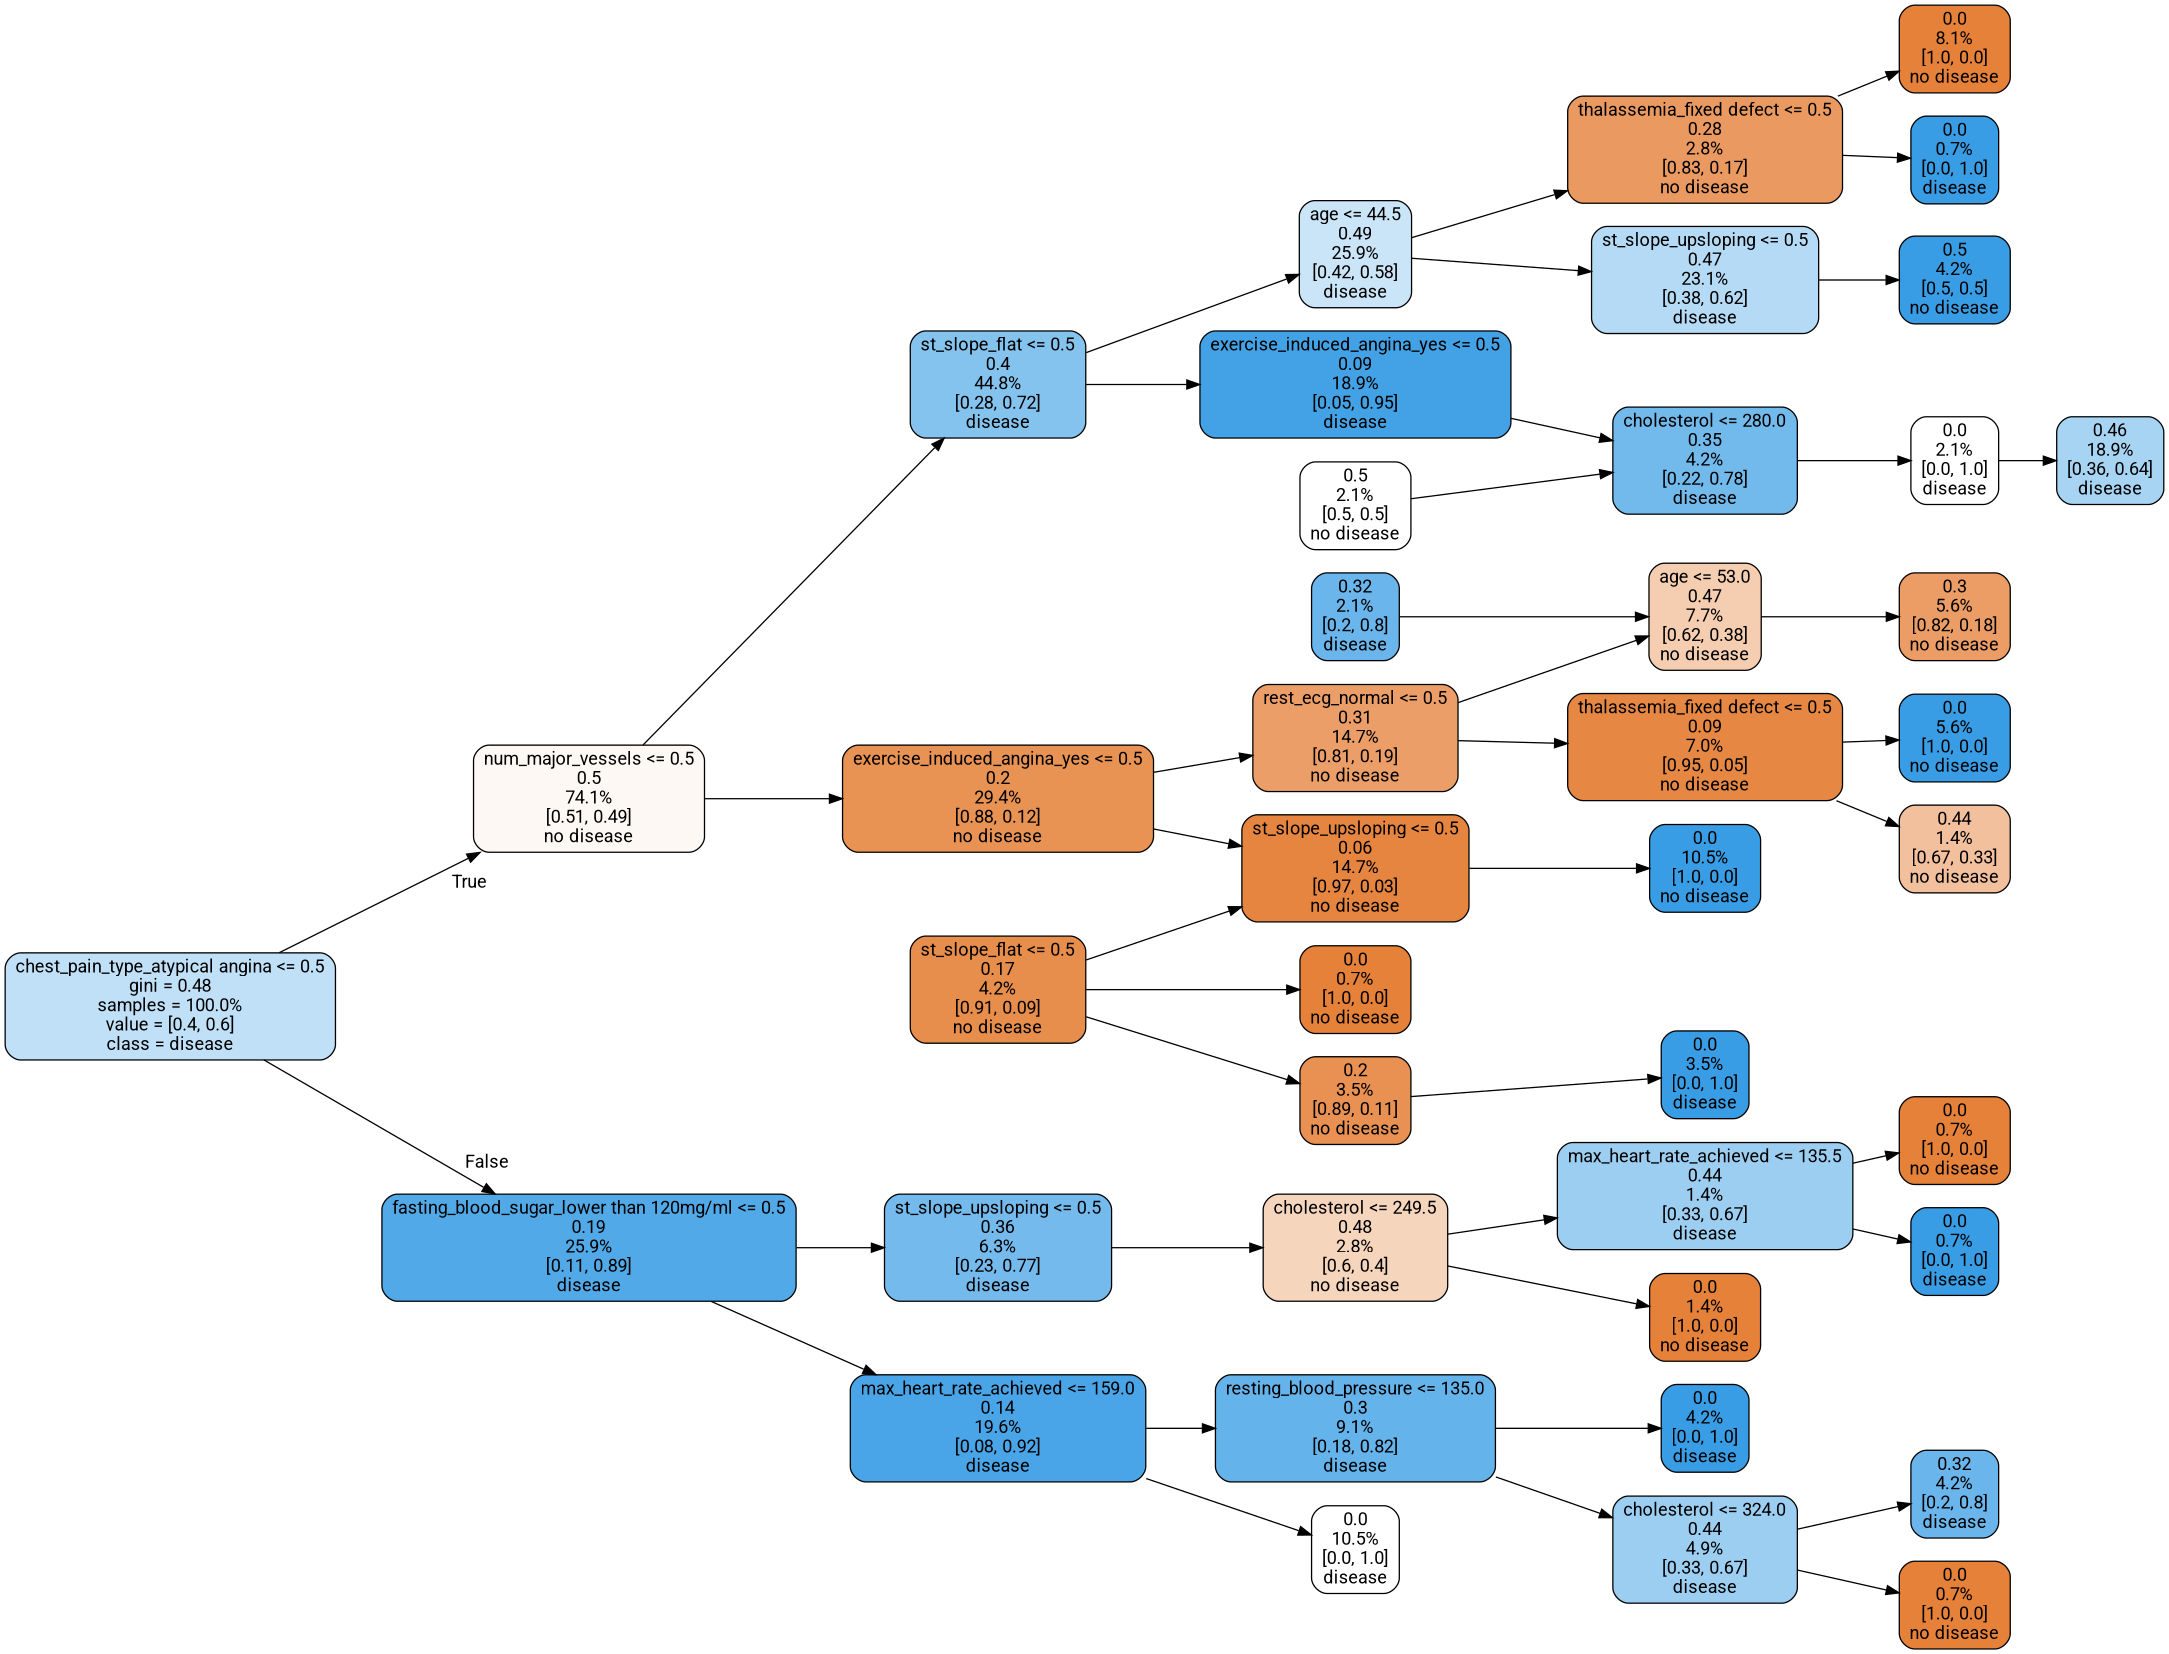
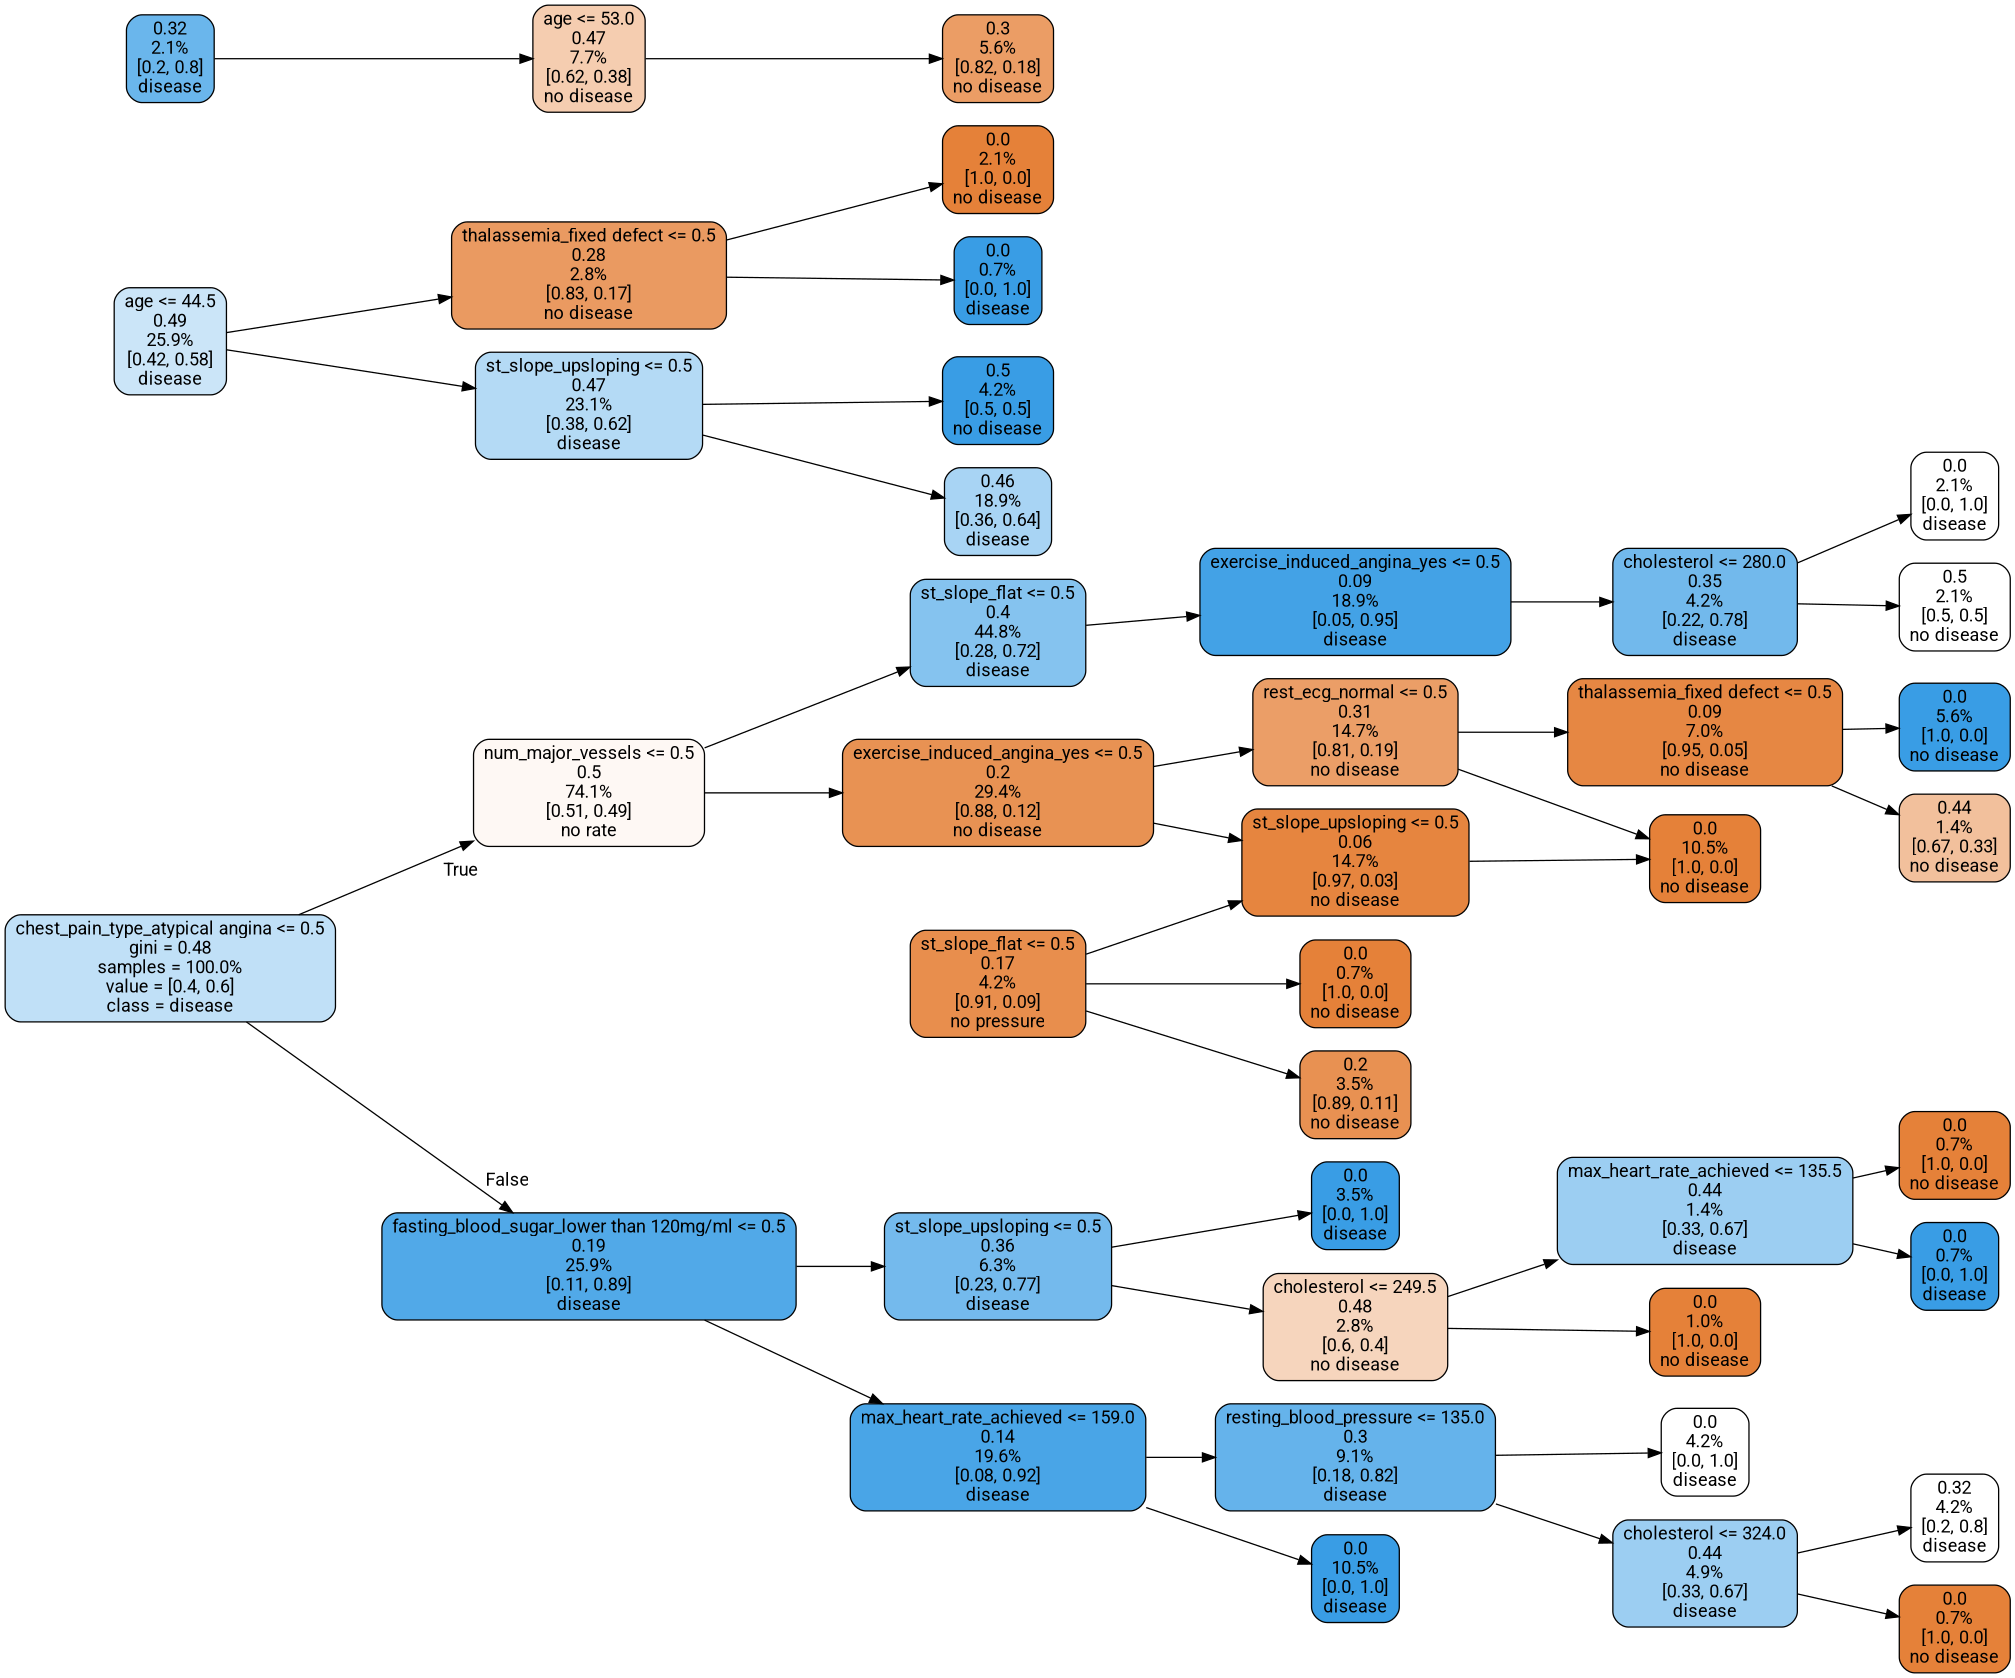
(1955, 49) -> (998, 170)
(1186, 316) -> none
(2021, 461) -> (817, 465)
(1505, 486) -> (1842, 605)
(1547, 672) -> (1547, 802)
(589, 799) -> (589, 793)
(1705, 868) -> (1705, 859)
(998, 990) -> (998, 984)
(1529, 1088) -> (1205, 1231)
(1705, 1317) -> (1705, 1332)
(1705, 1428) -> (1705, 1452)
(1955, 1494) -> (1955, 1518)
(1355, 1550) -> (1355, 1579)
